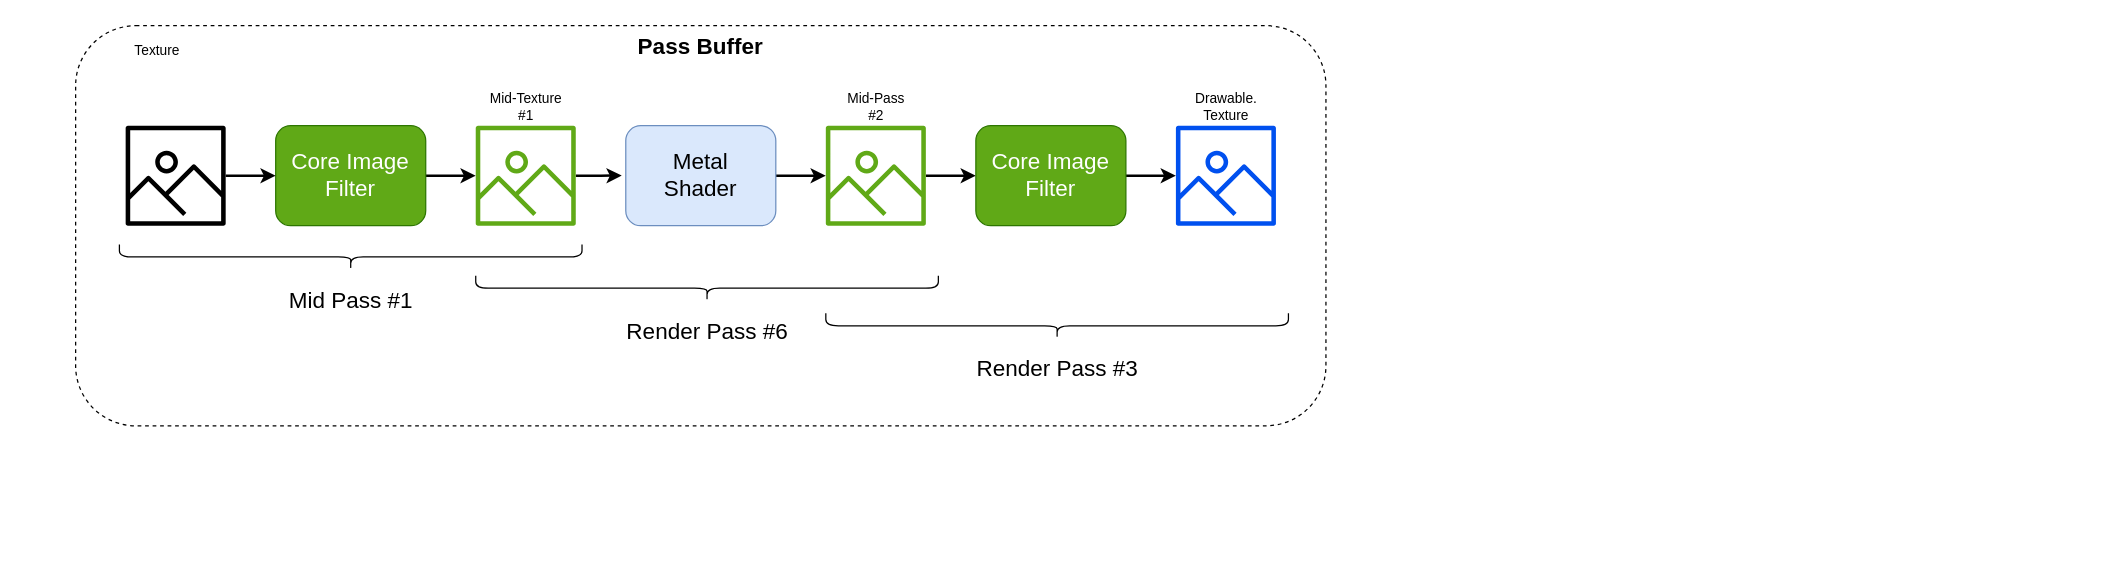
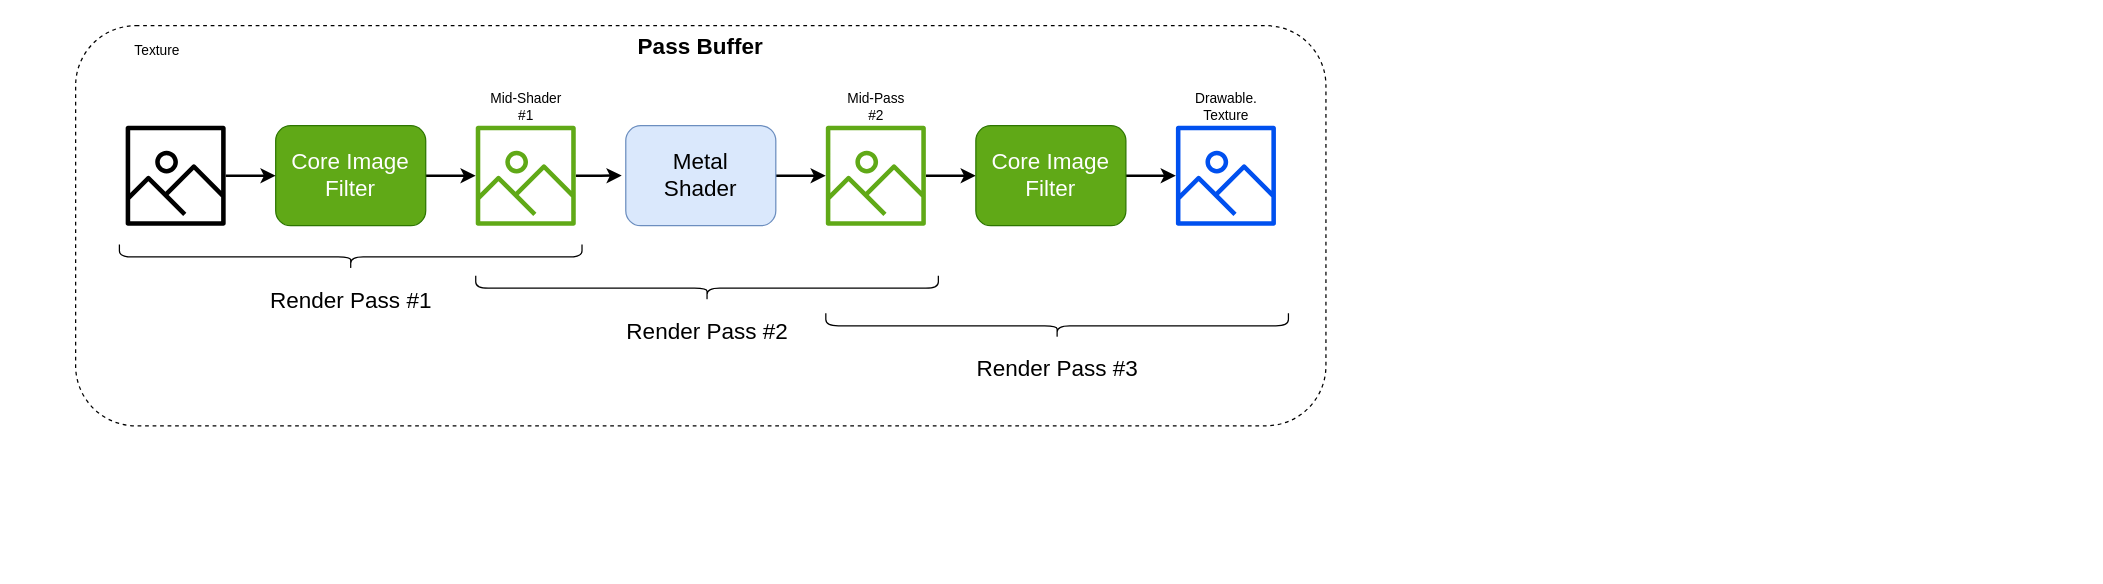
(526, 107) -> (526, 107)
(351, 301) -> (351, 301)
(708, 332) -> (708, 332)
